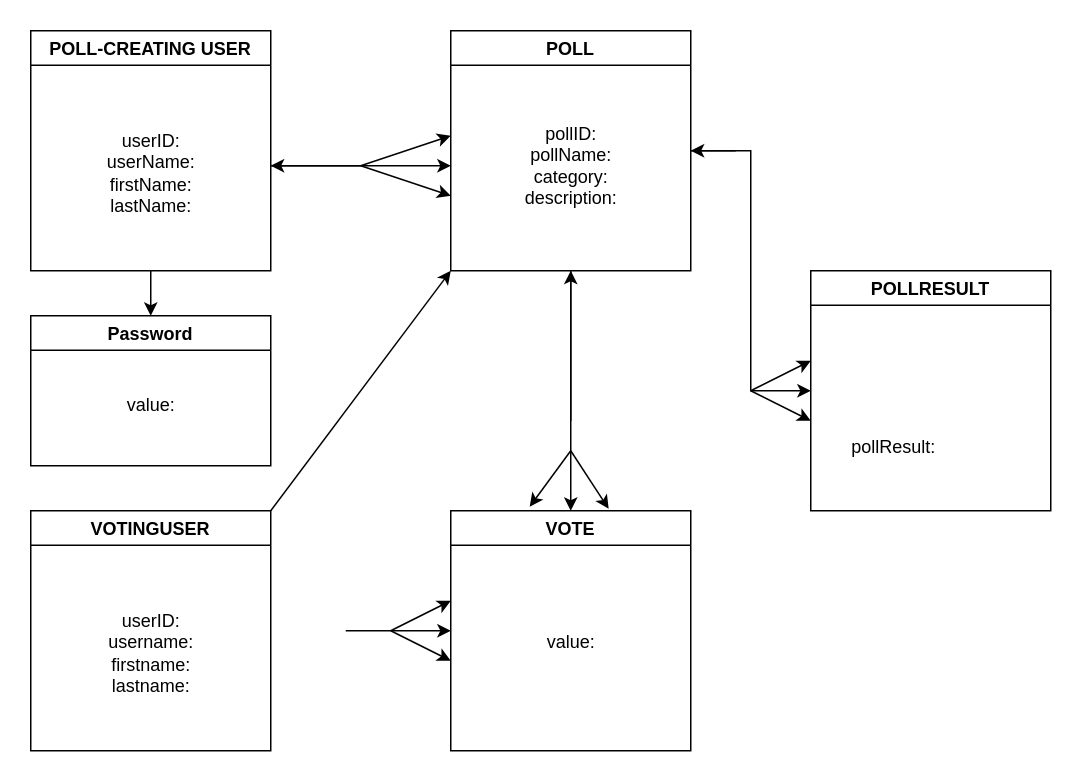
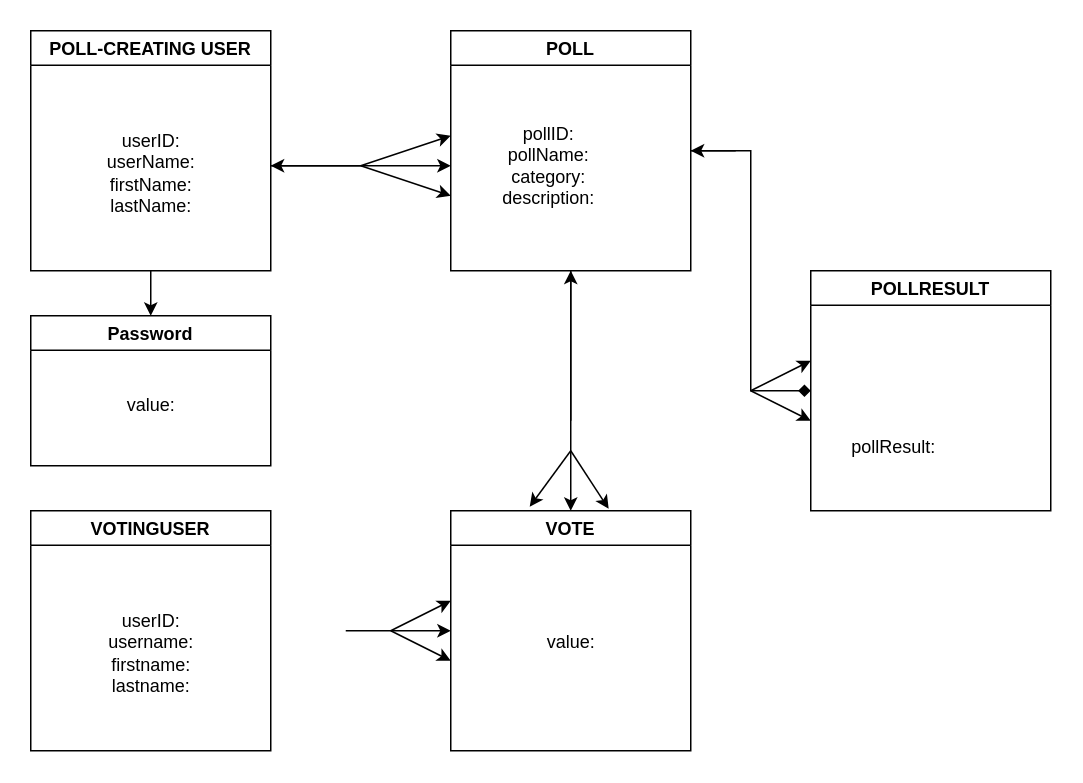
(571, 166) -> (548, 166)
(799, 391) -> (798, 391)
(358, 395) -> none
